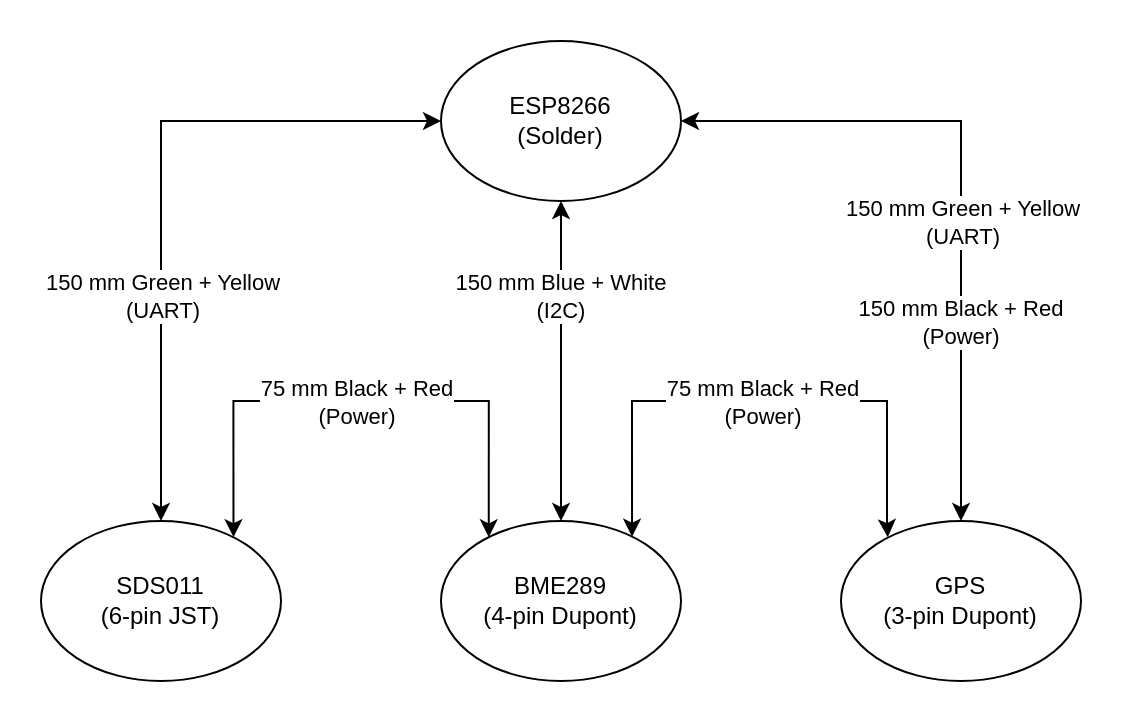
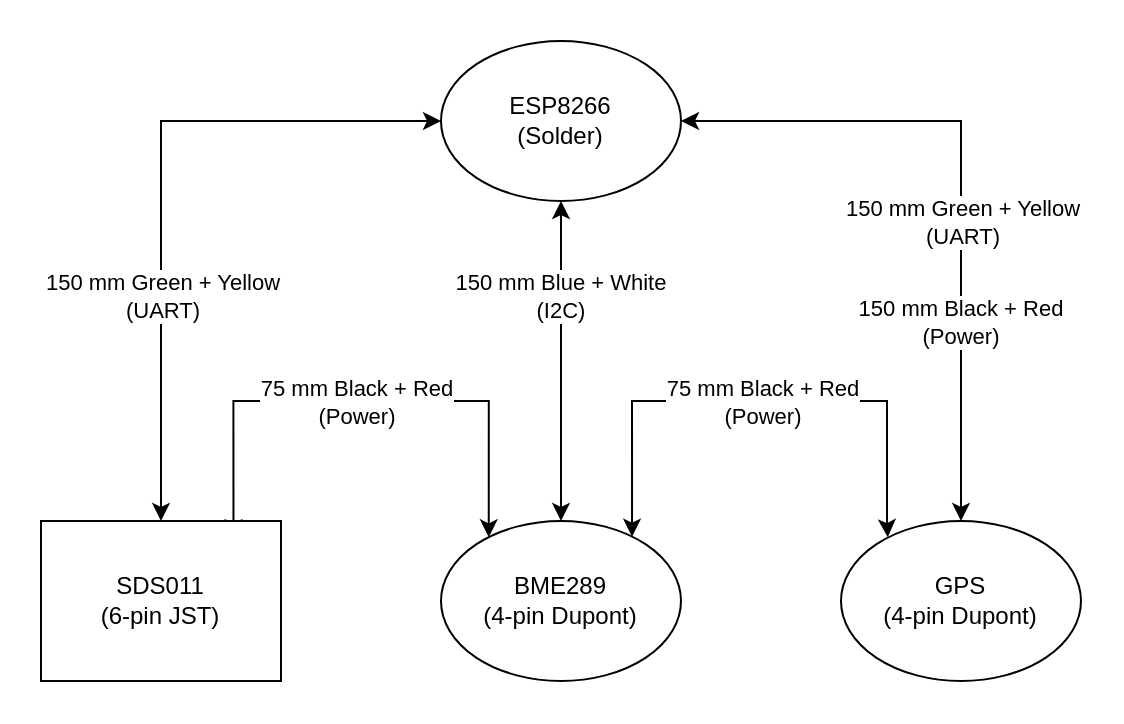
(161, 601) -> (161, 601)
(961, 601) -> (961, 601)
